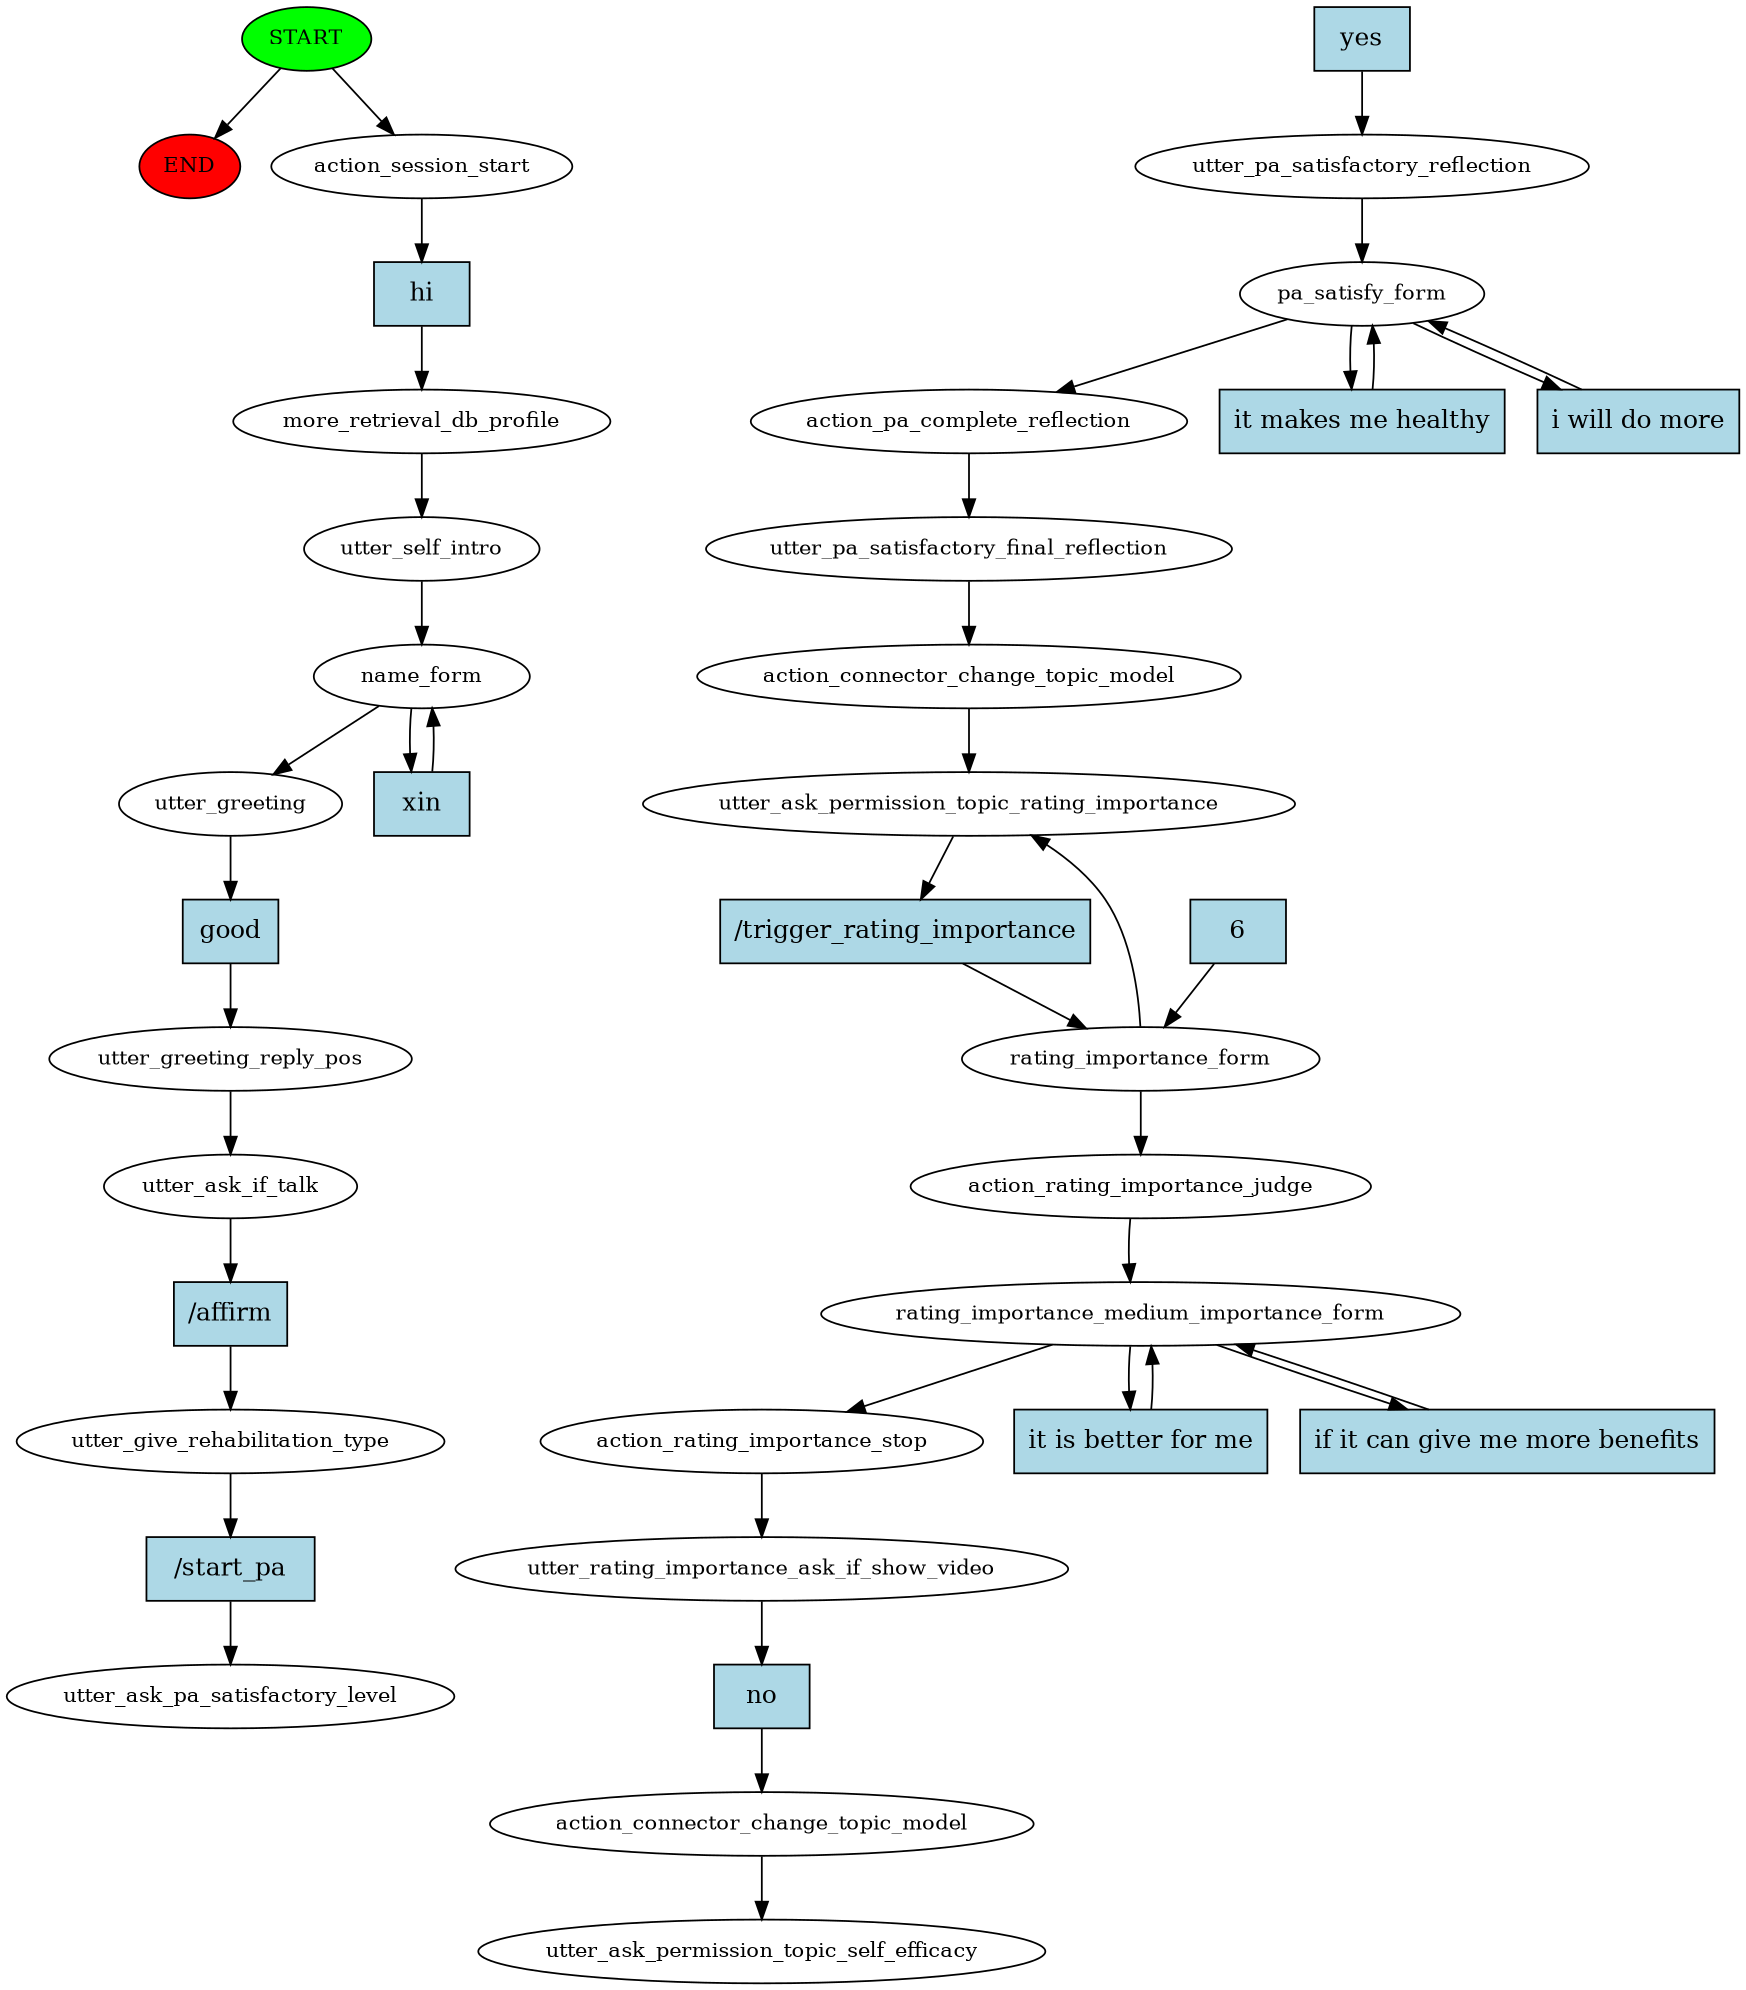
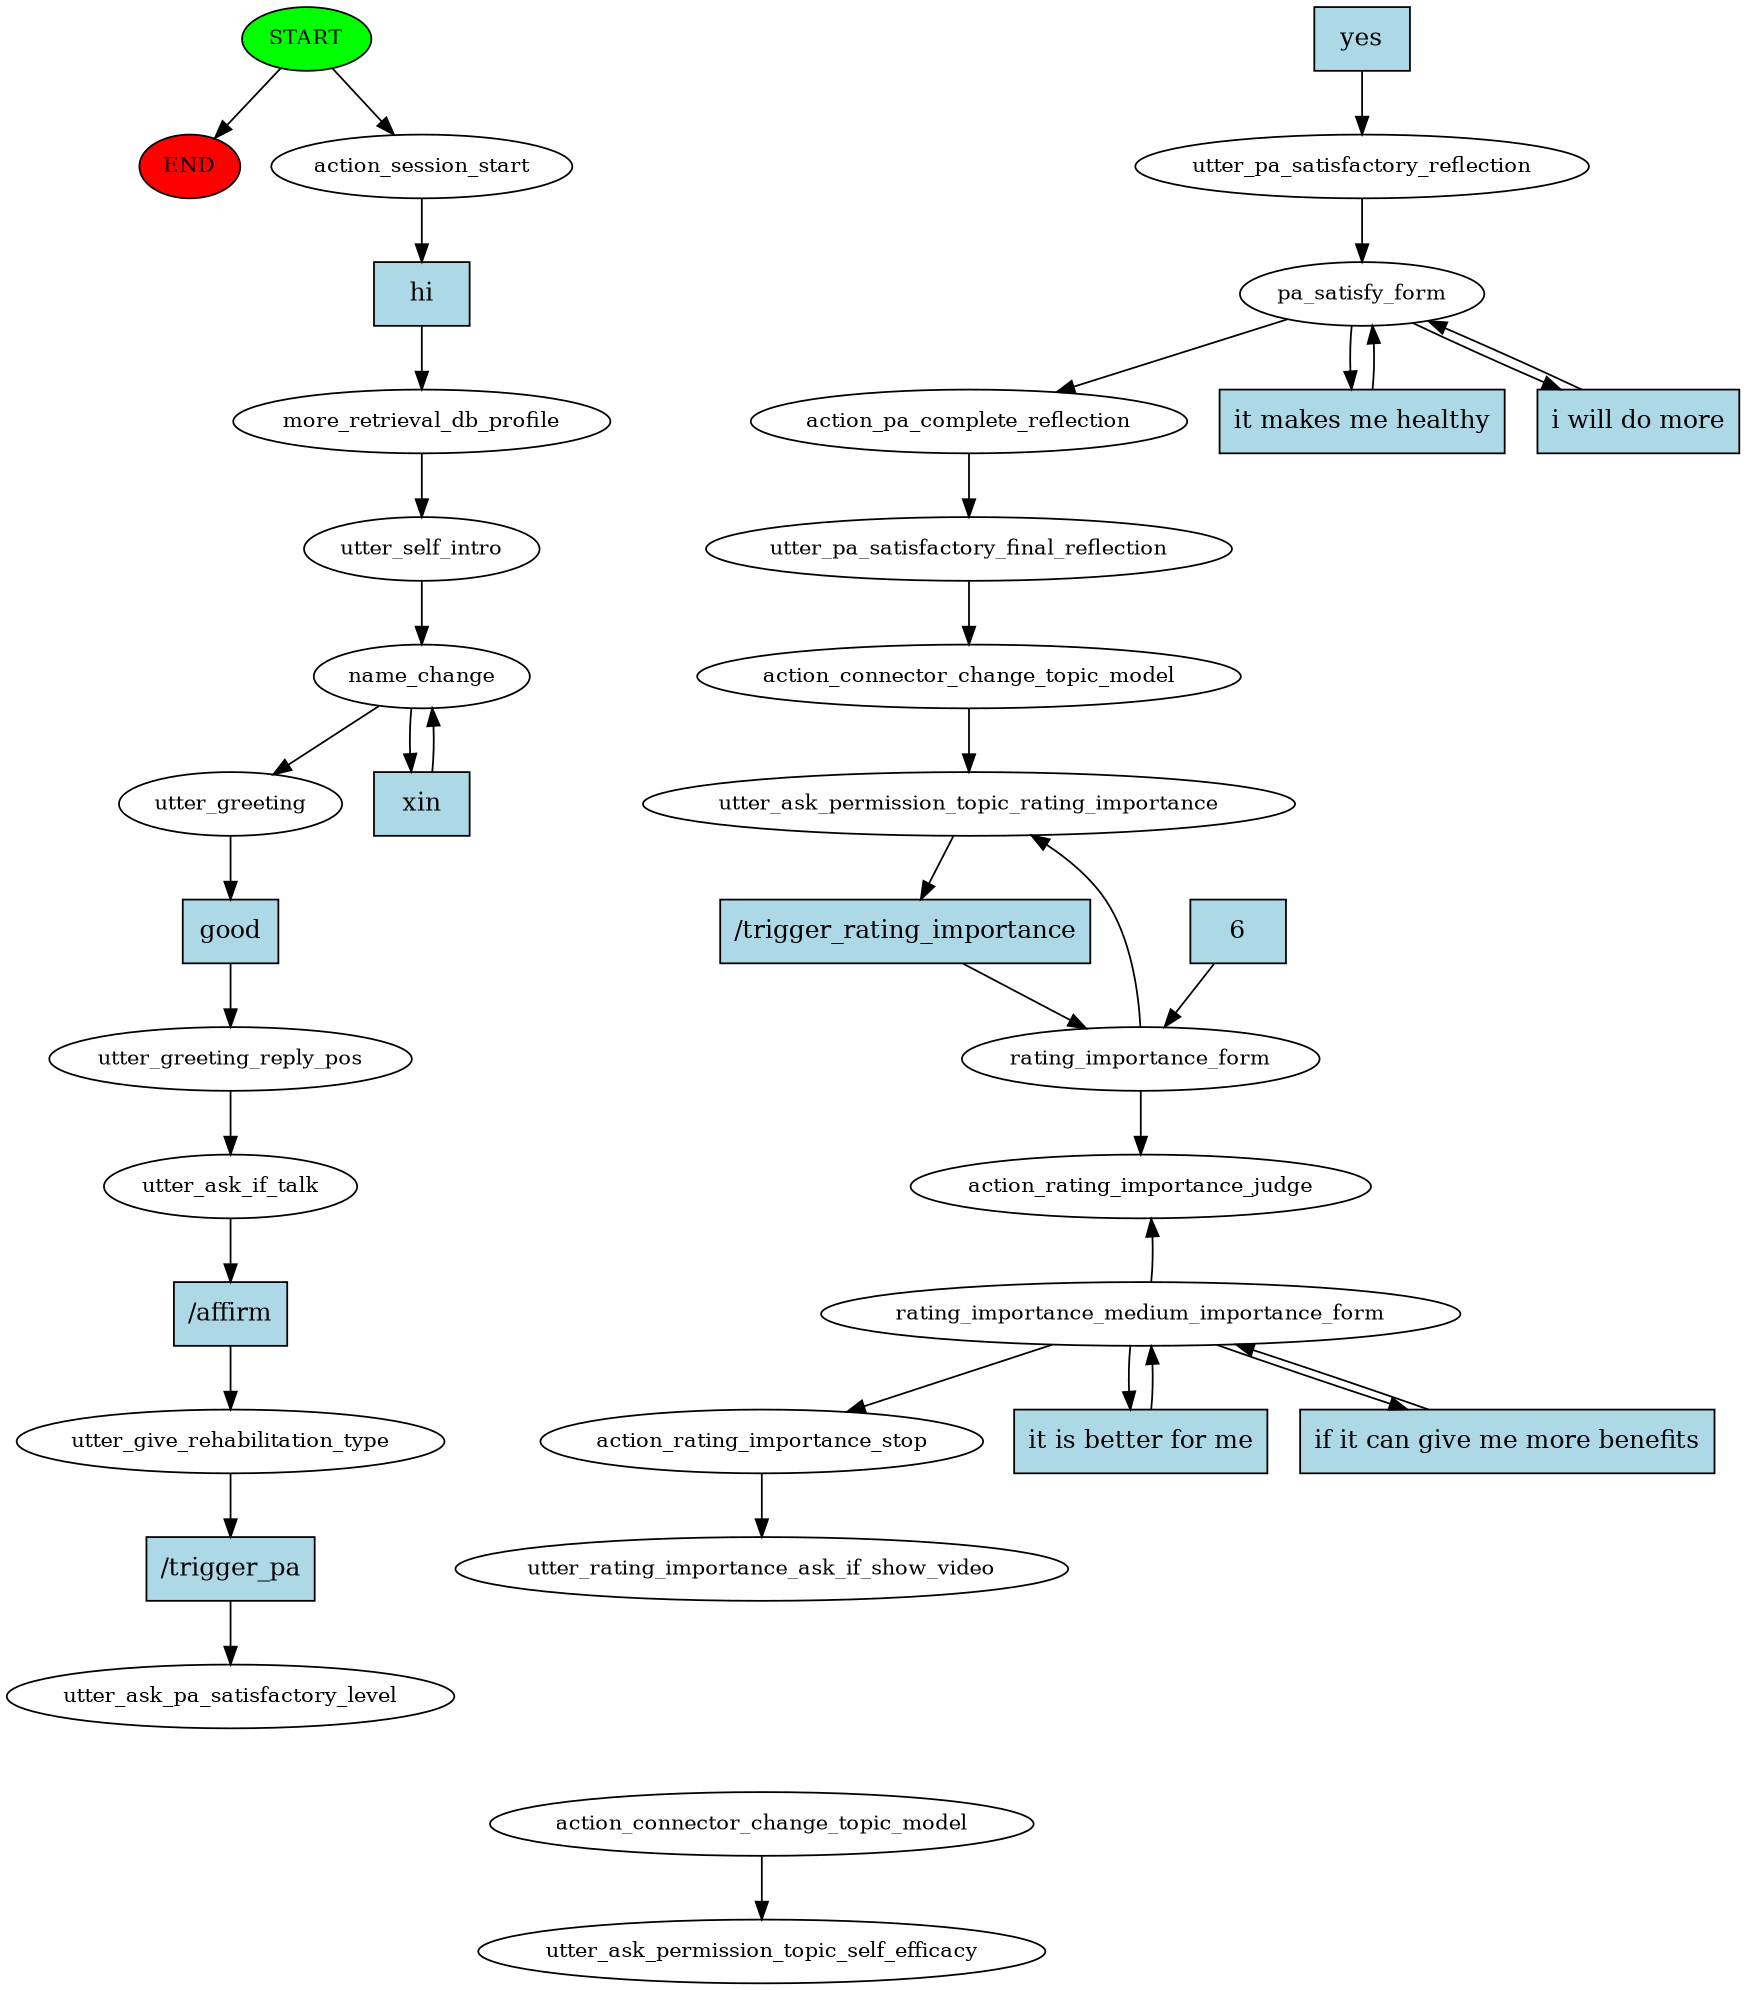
(422, 676) -> (422, 676)
(1129, 1242) -> (1153, 1259)
(231, 1569) -> (231, 1569)
(762, 1696) -> none
